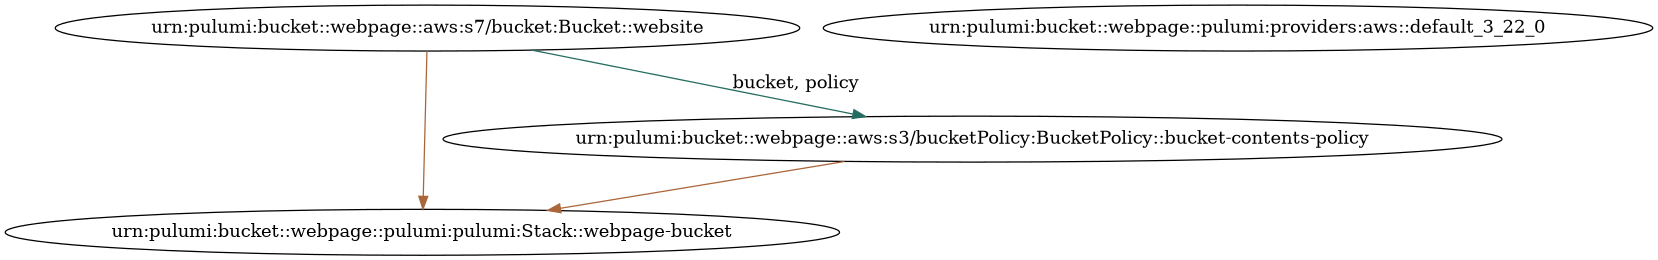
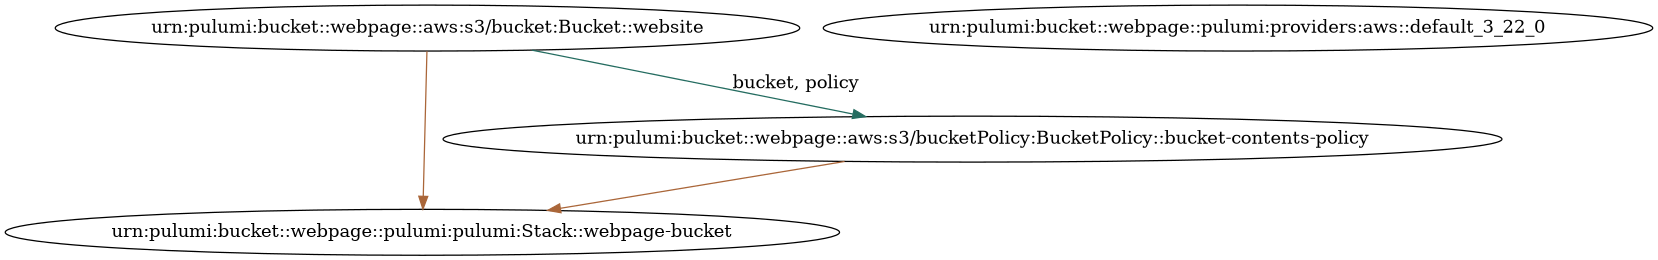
(427, 28) -> (427, 28)
